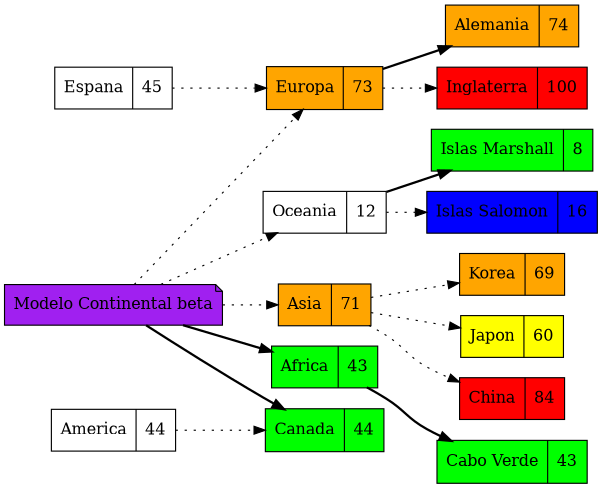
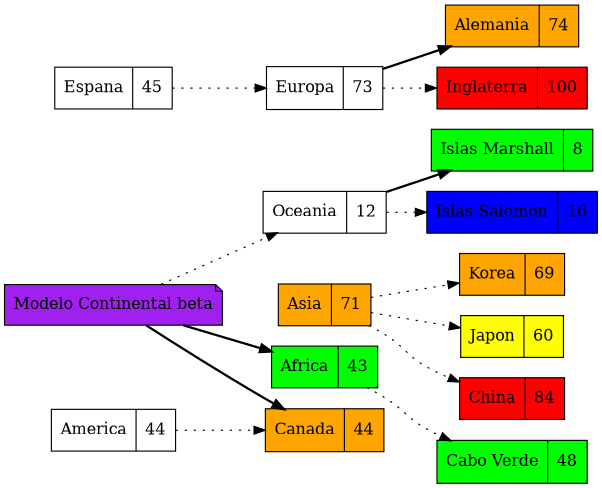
(325, 88) -> (325, 88)
(215, 201) -> none
(245, 305) -> none
(404, 412) -> (404, 412)
(325, 430) -> (325, 430)
(567, 461) -> (567, 461)
